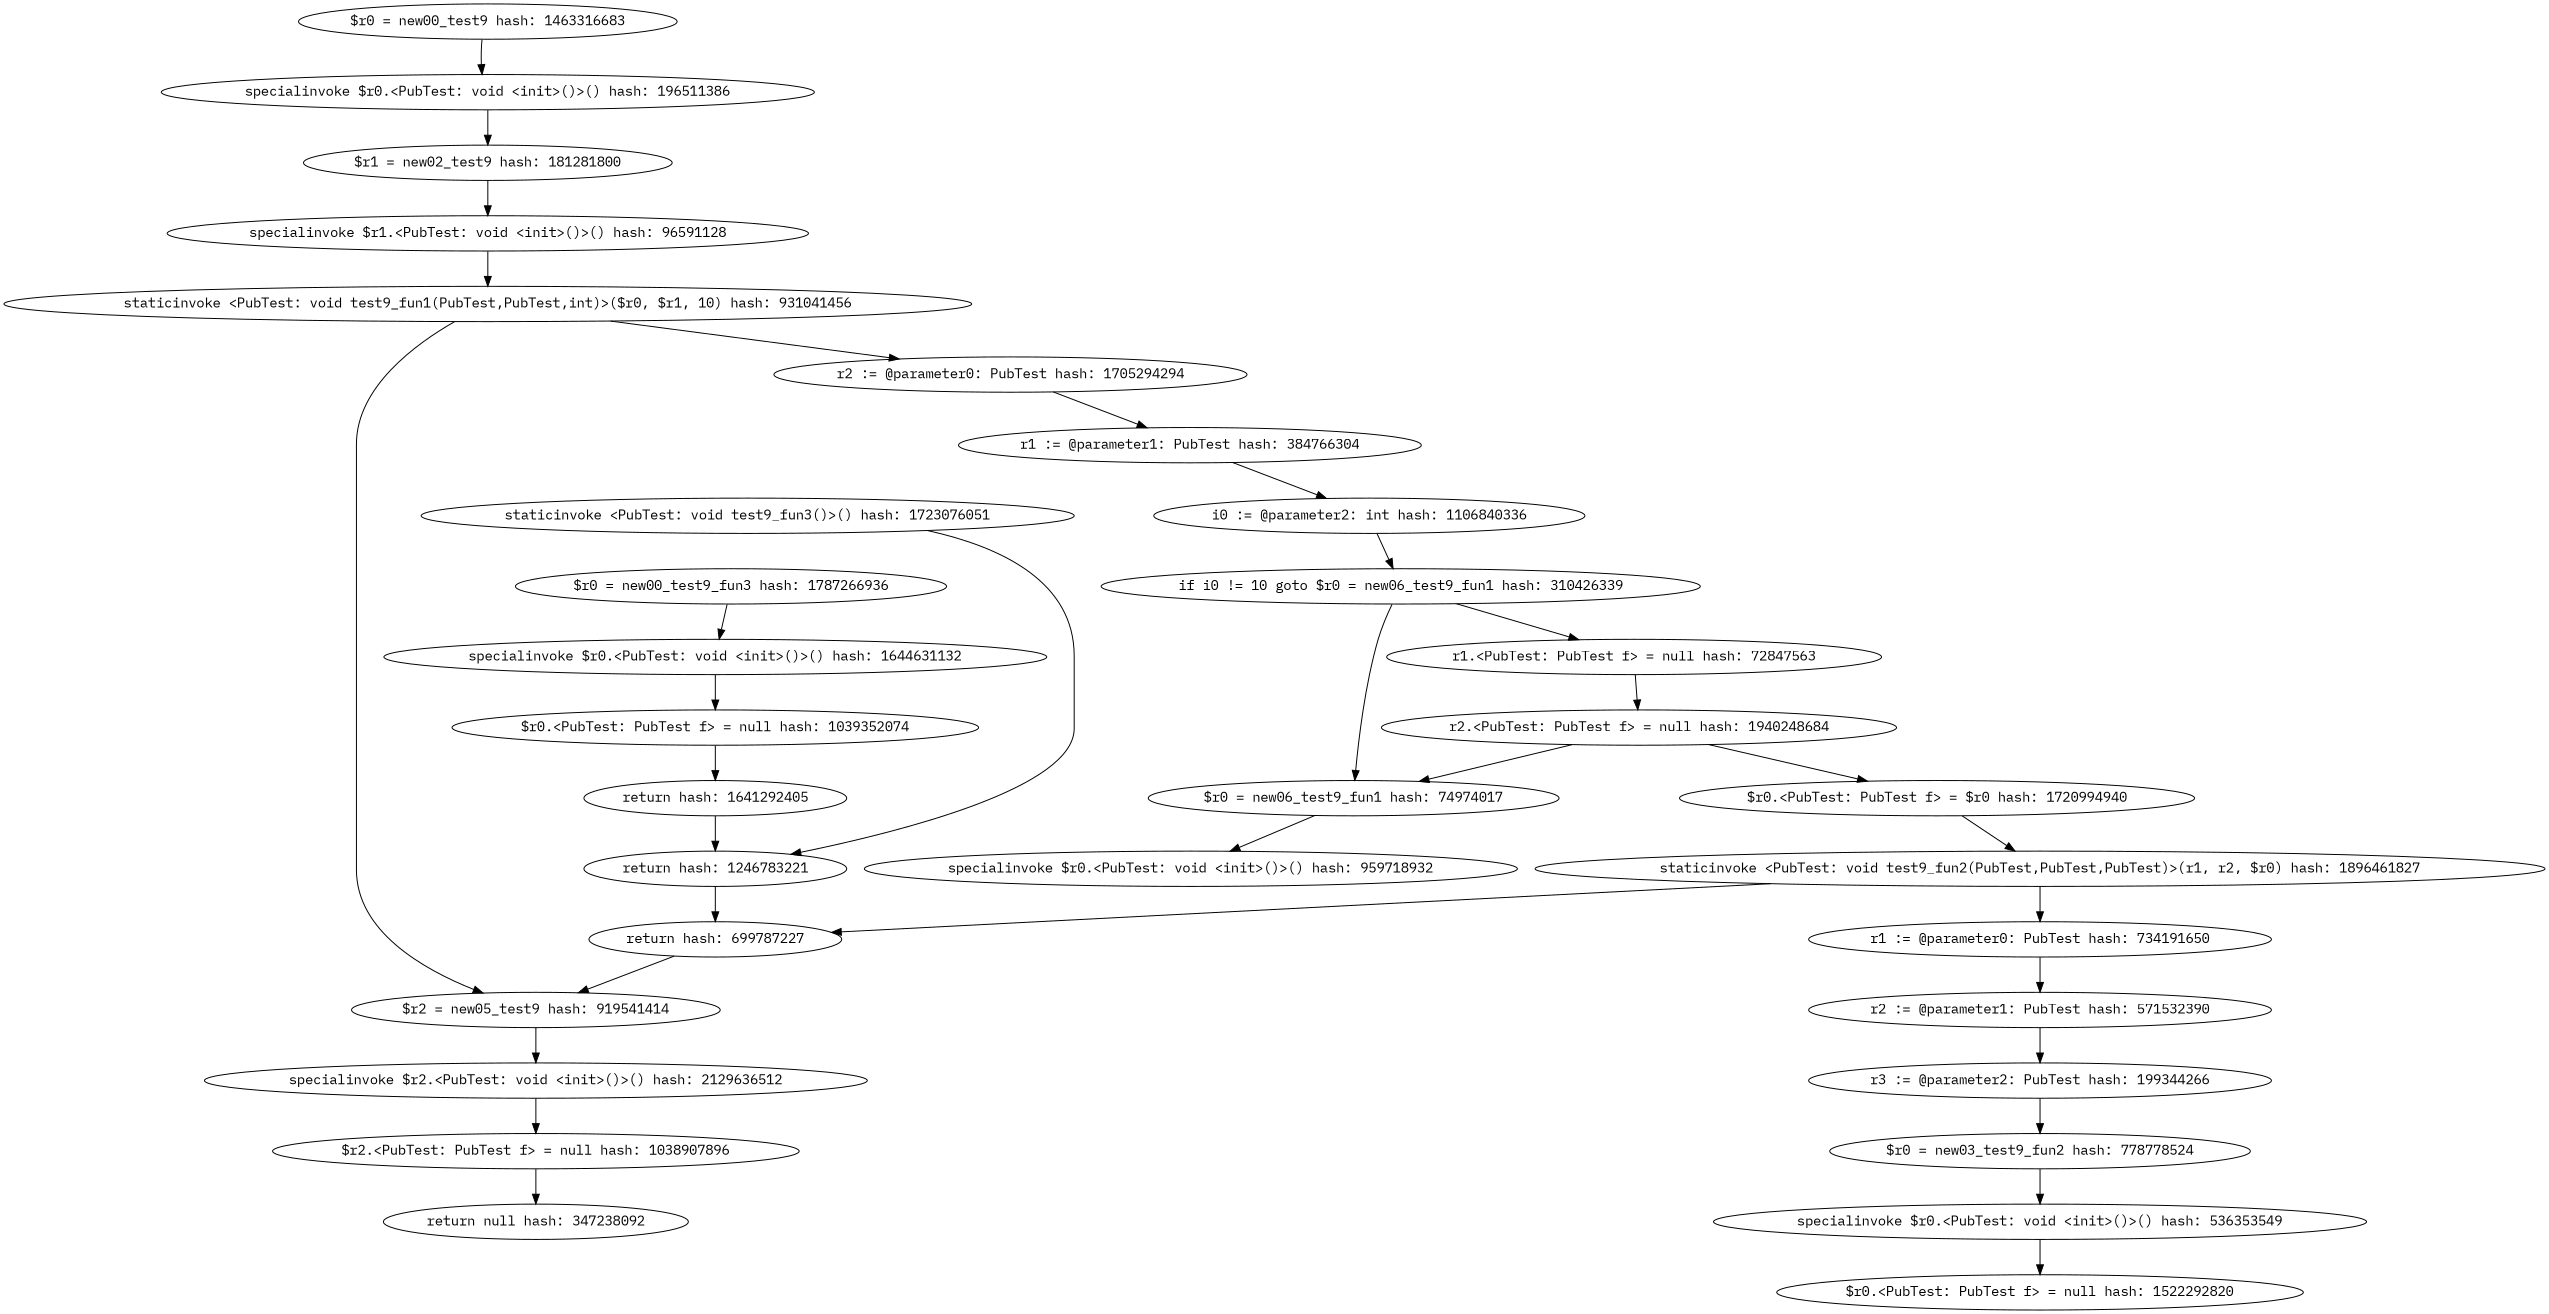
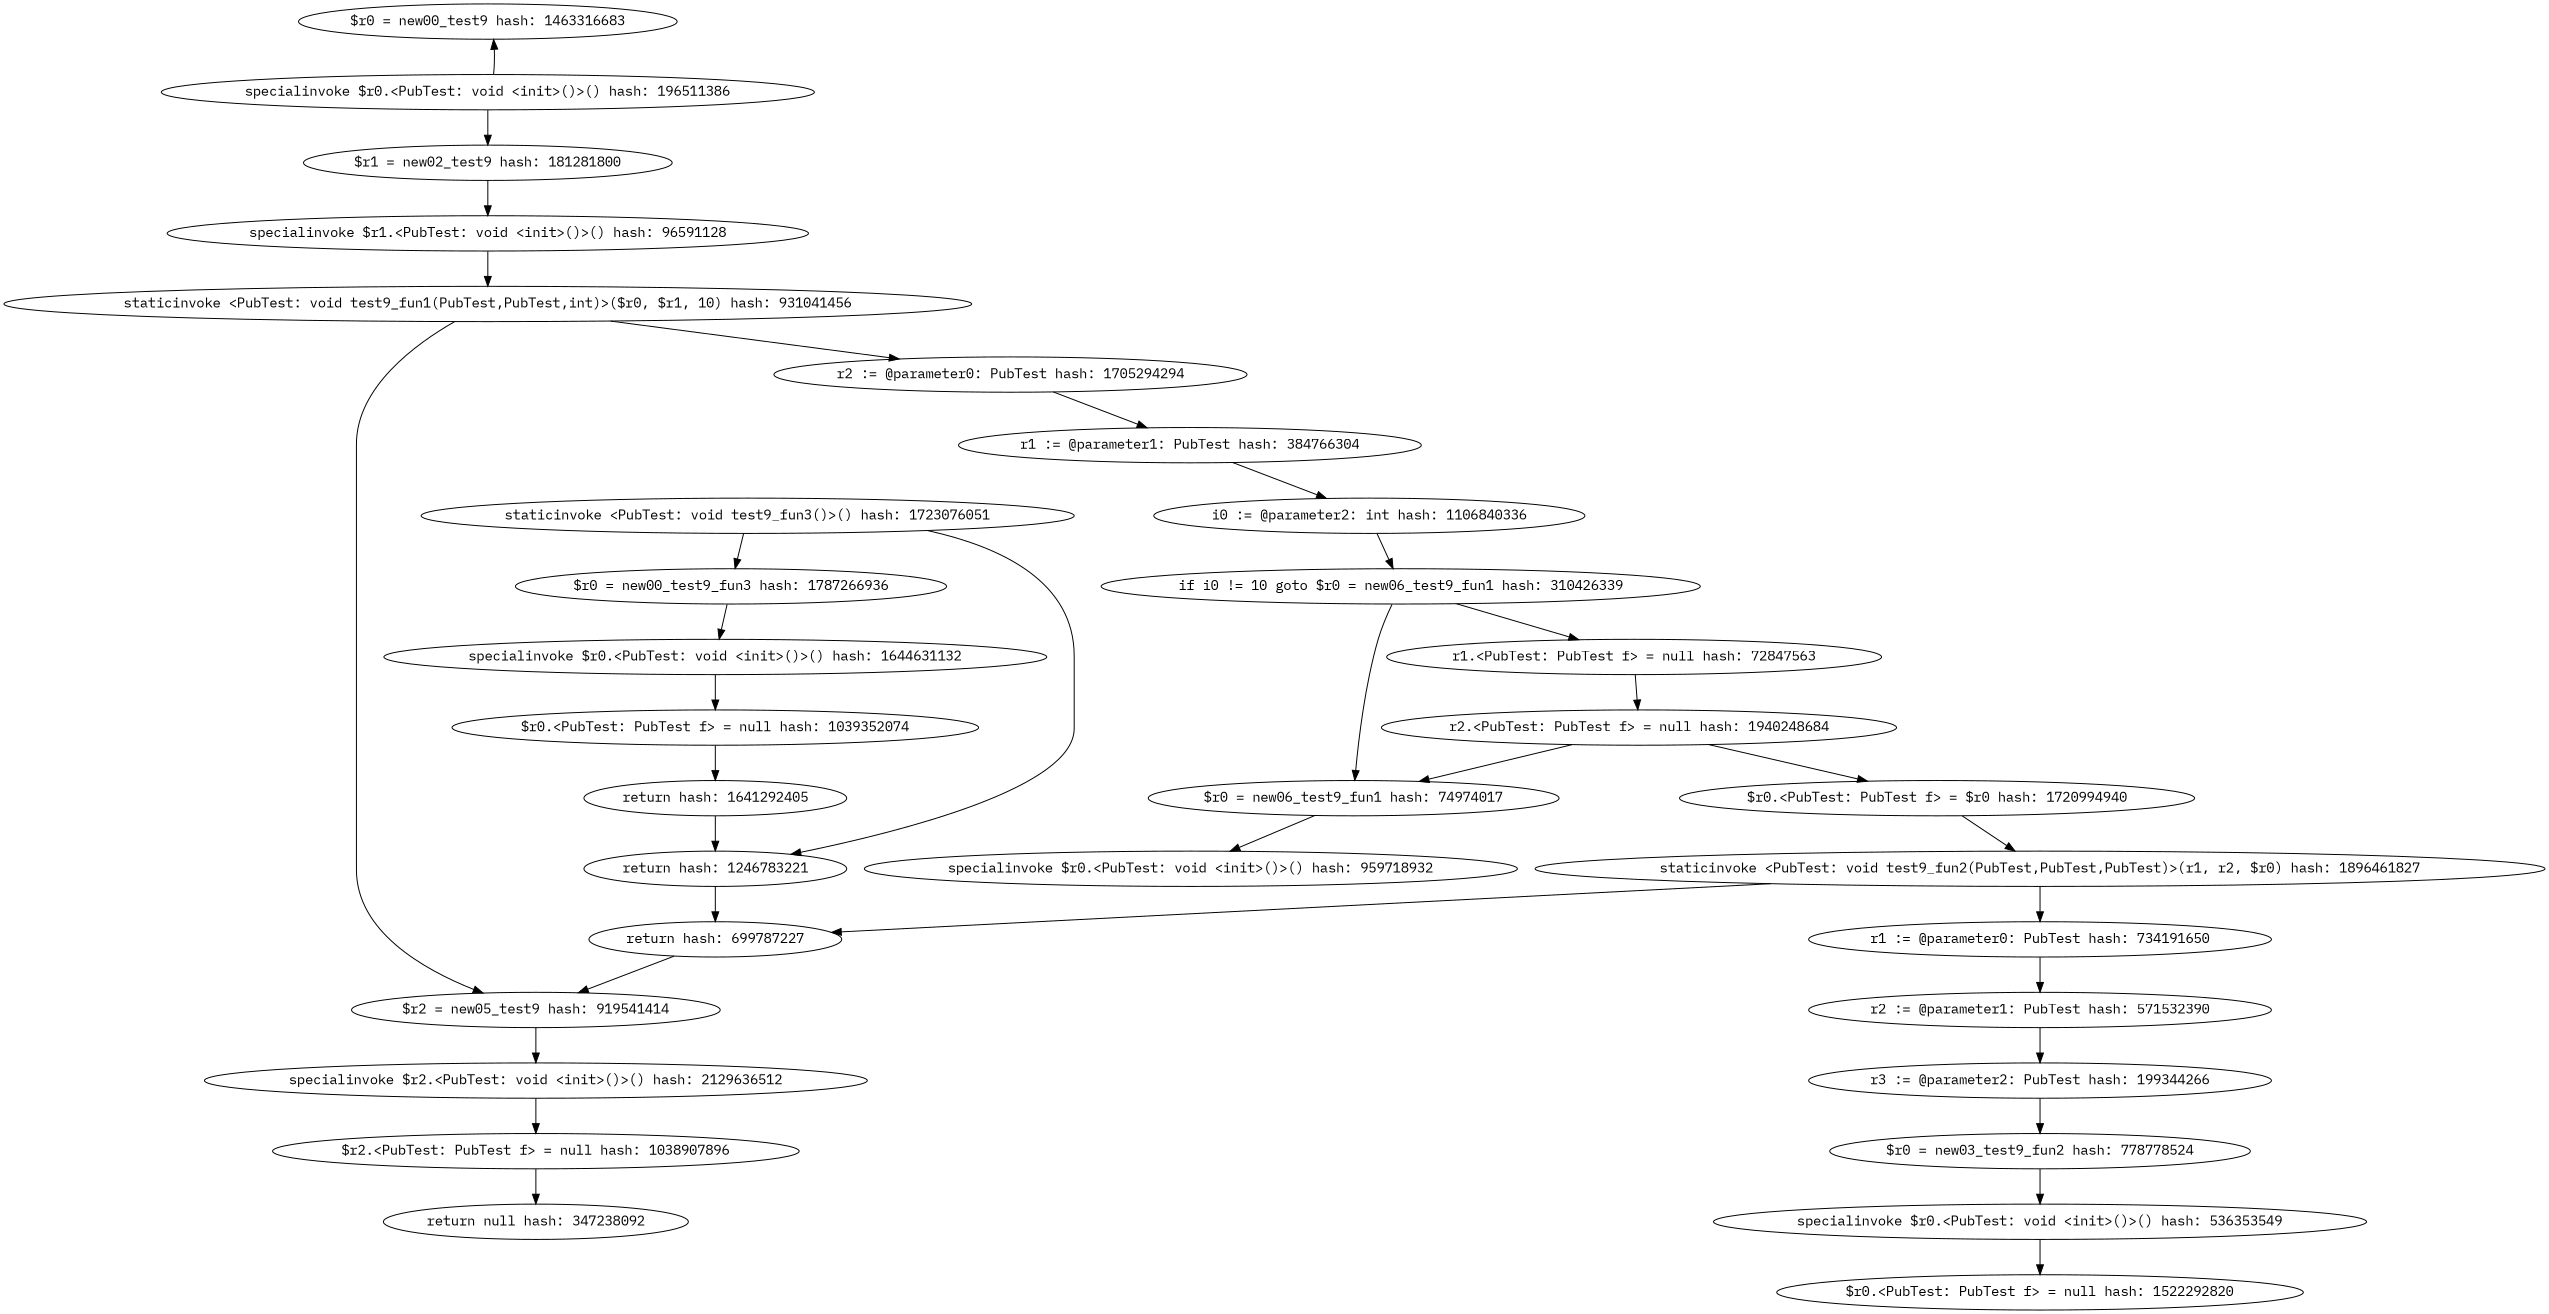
(481, 52) -> (494, 62)
none -> (740, 546)
